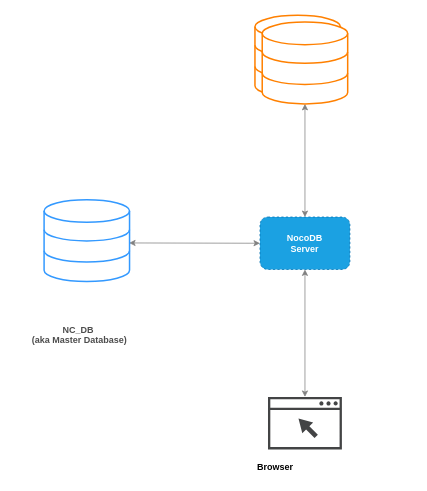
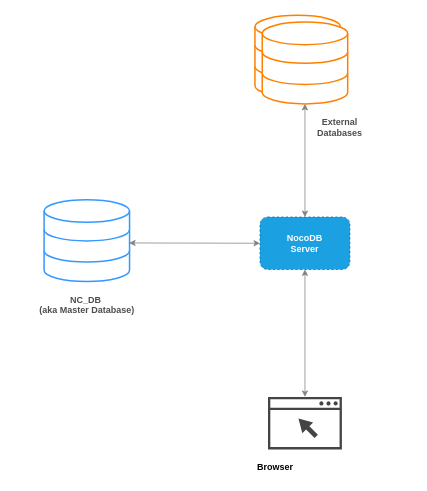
none -> (339, 123)
(79, 331) -> (87, 301)
